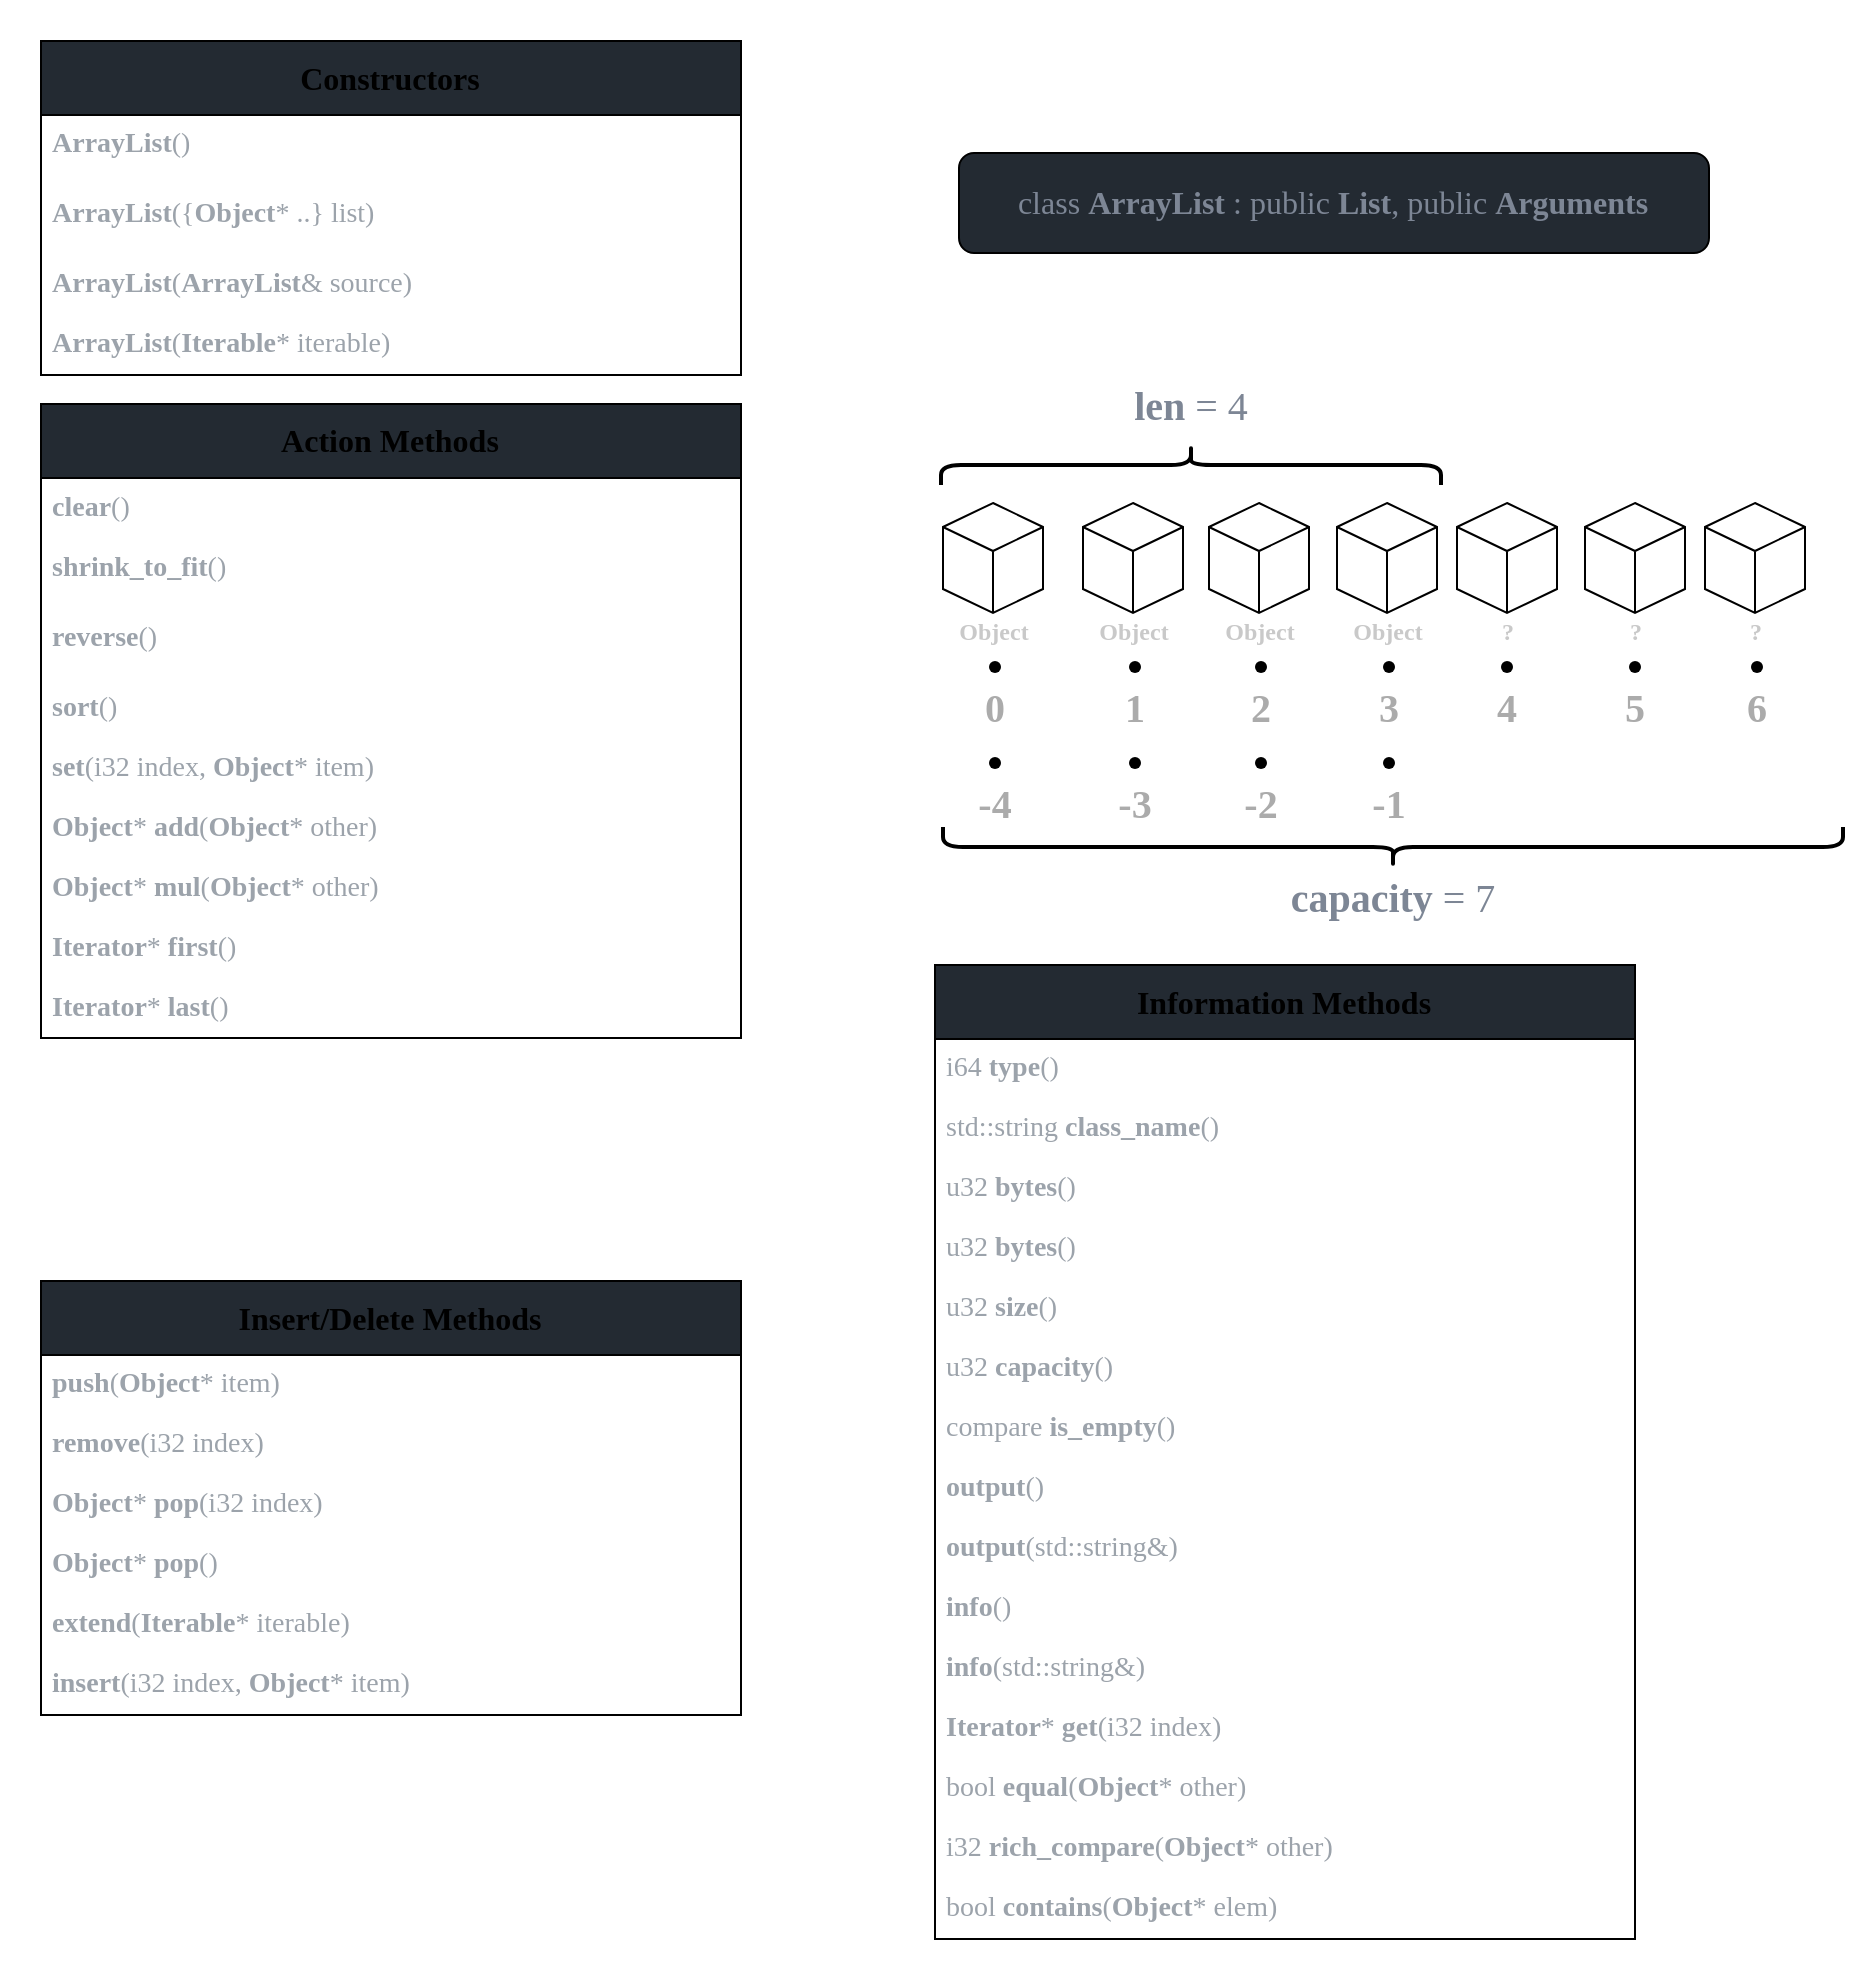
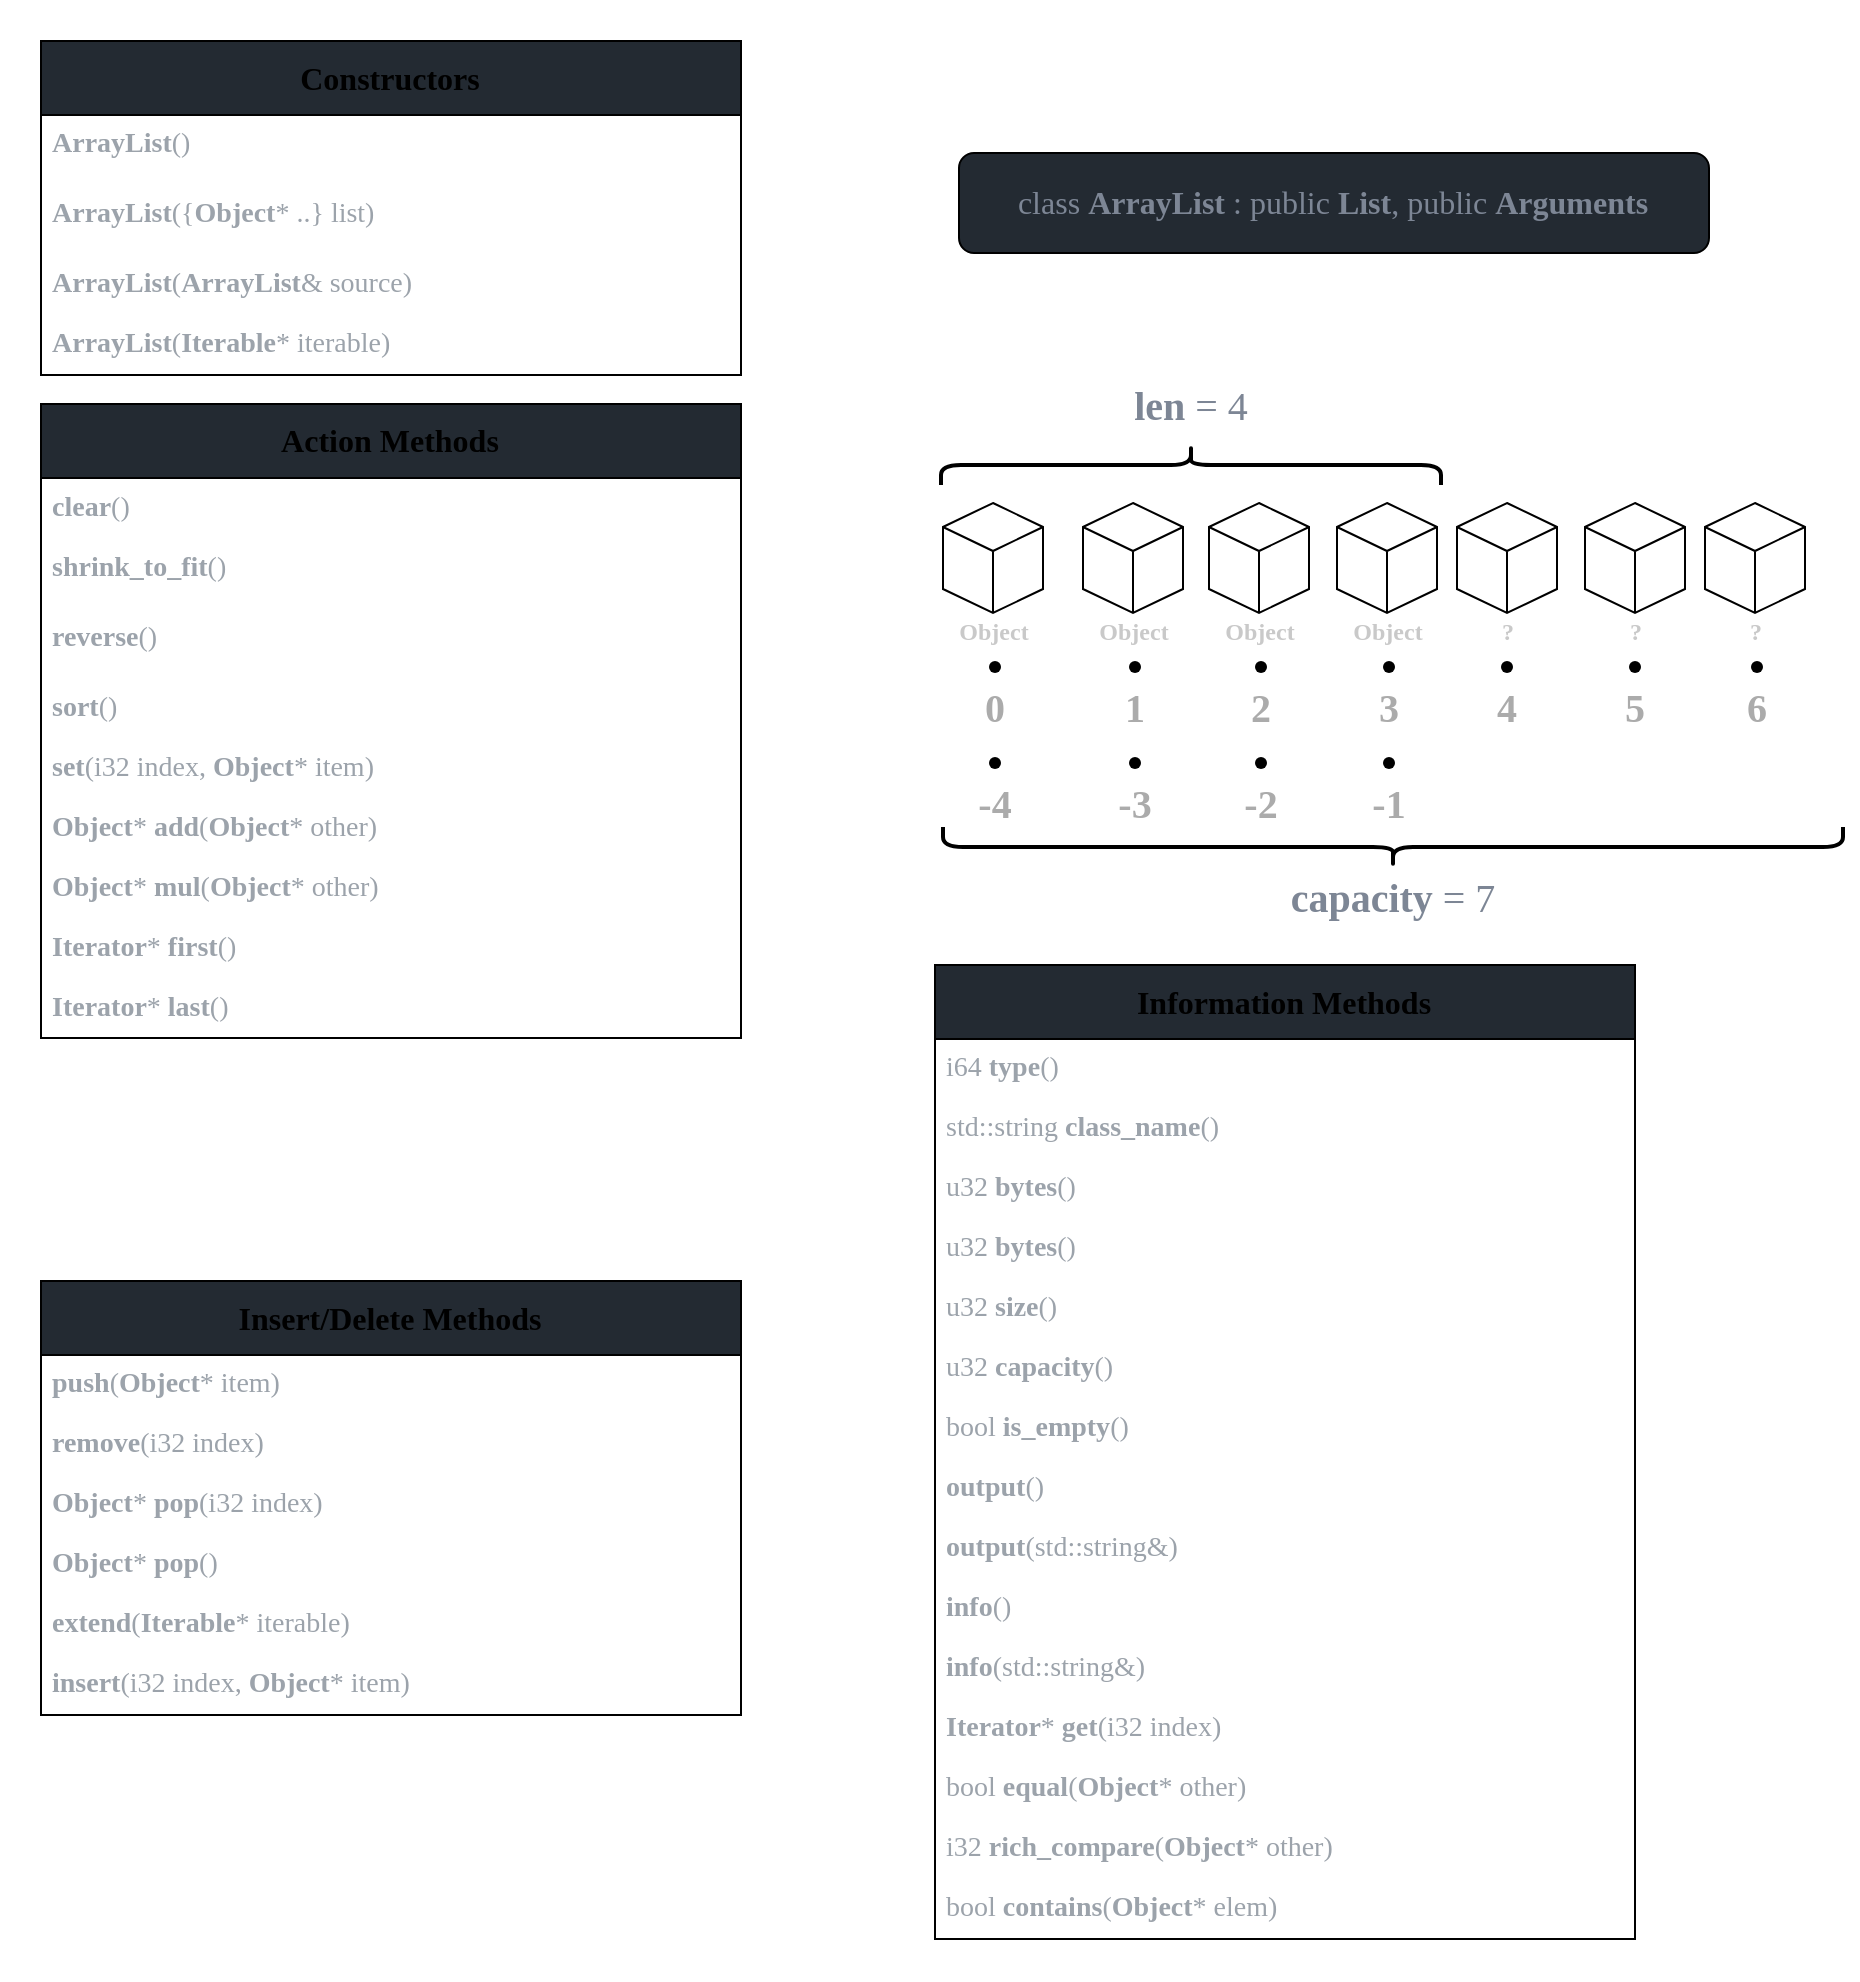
(1084, 1429) -> (1057, 1429)
